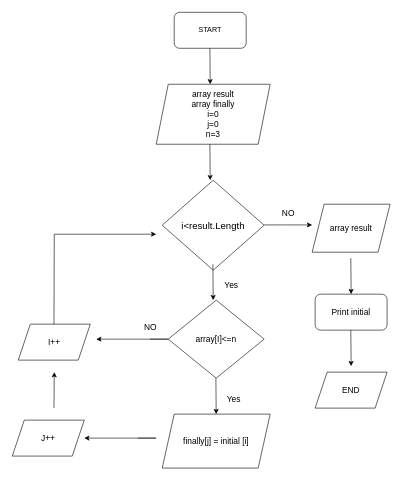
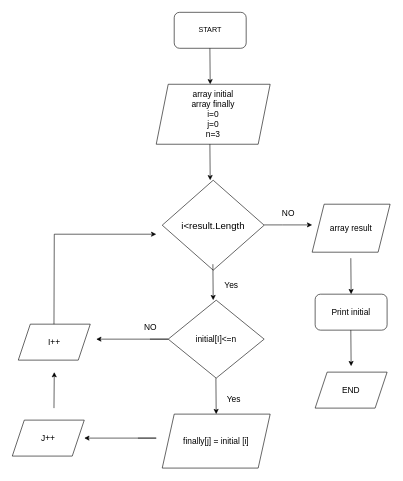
(213, 114) -> (213, 114)
(216, 339) -> (216, 339)
